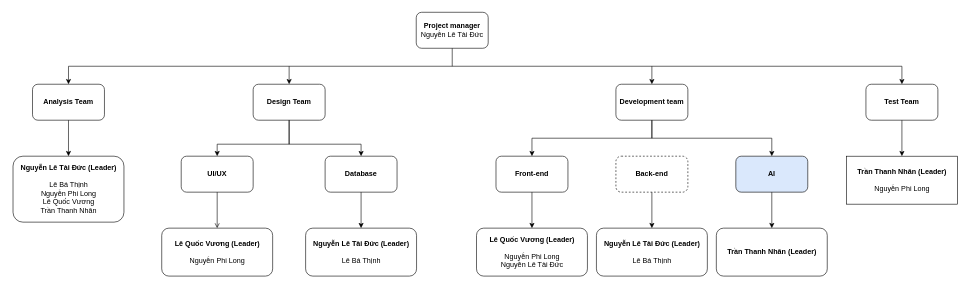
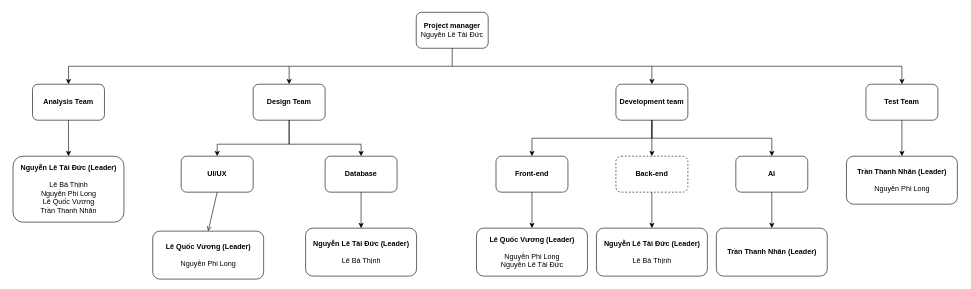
none -> (652, 150)
(772, 174) -> (772, 174)
(902, 180) -> (902, 180)
(217, 252) -> (208, 255)
